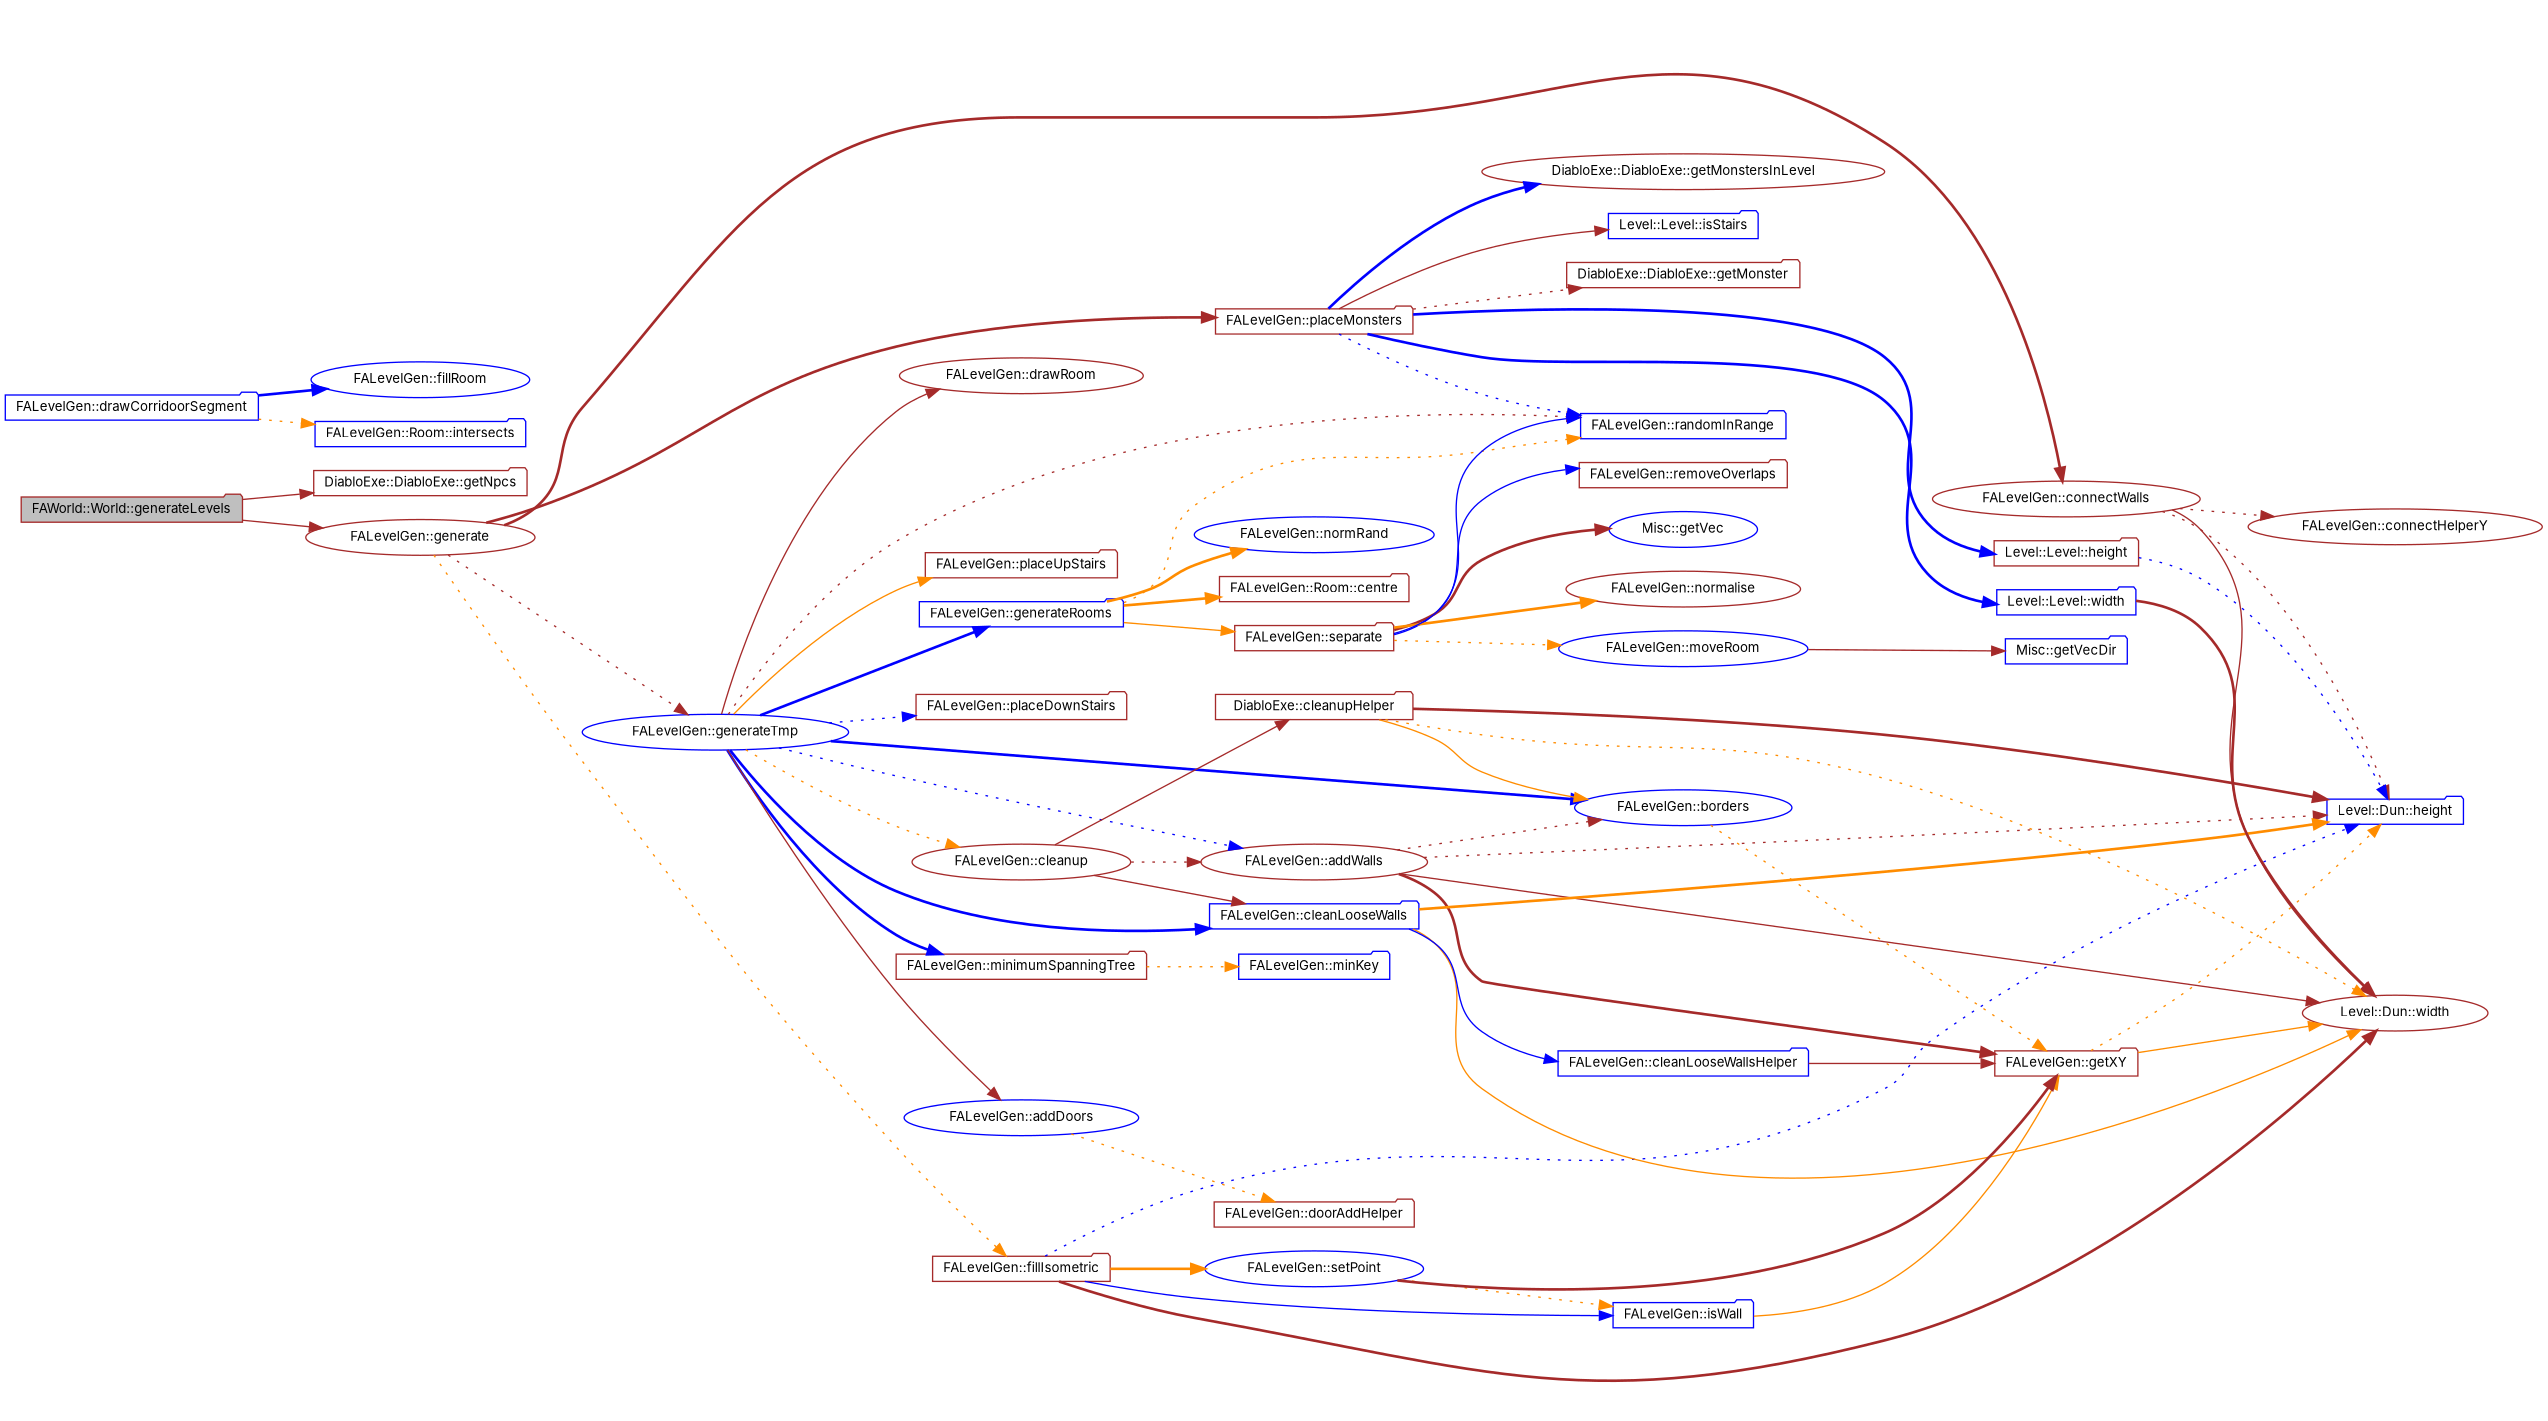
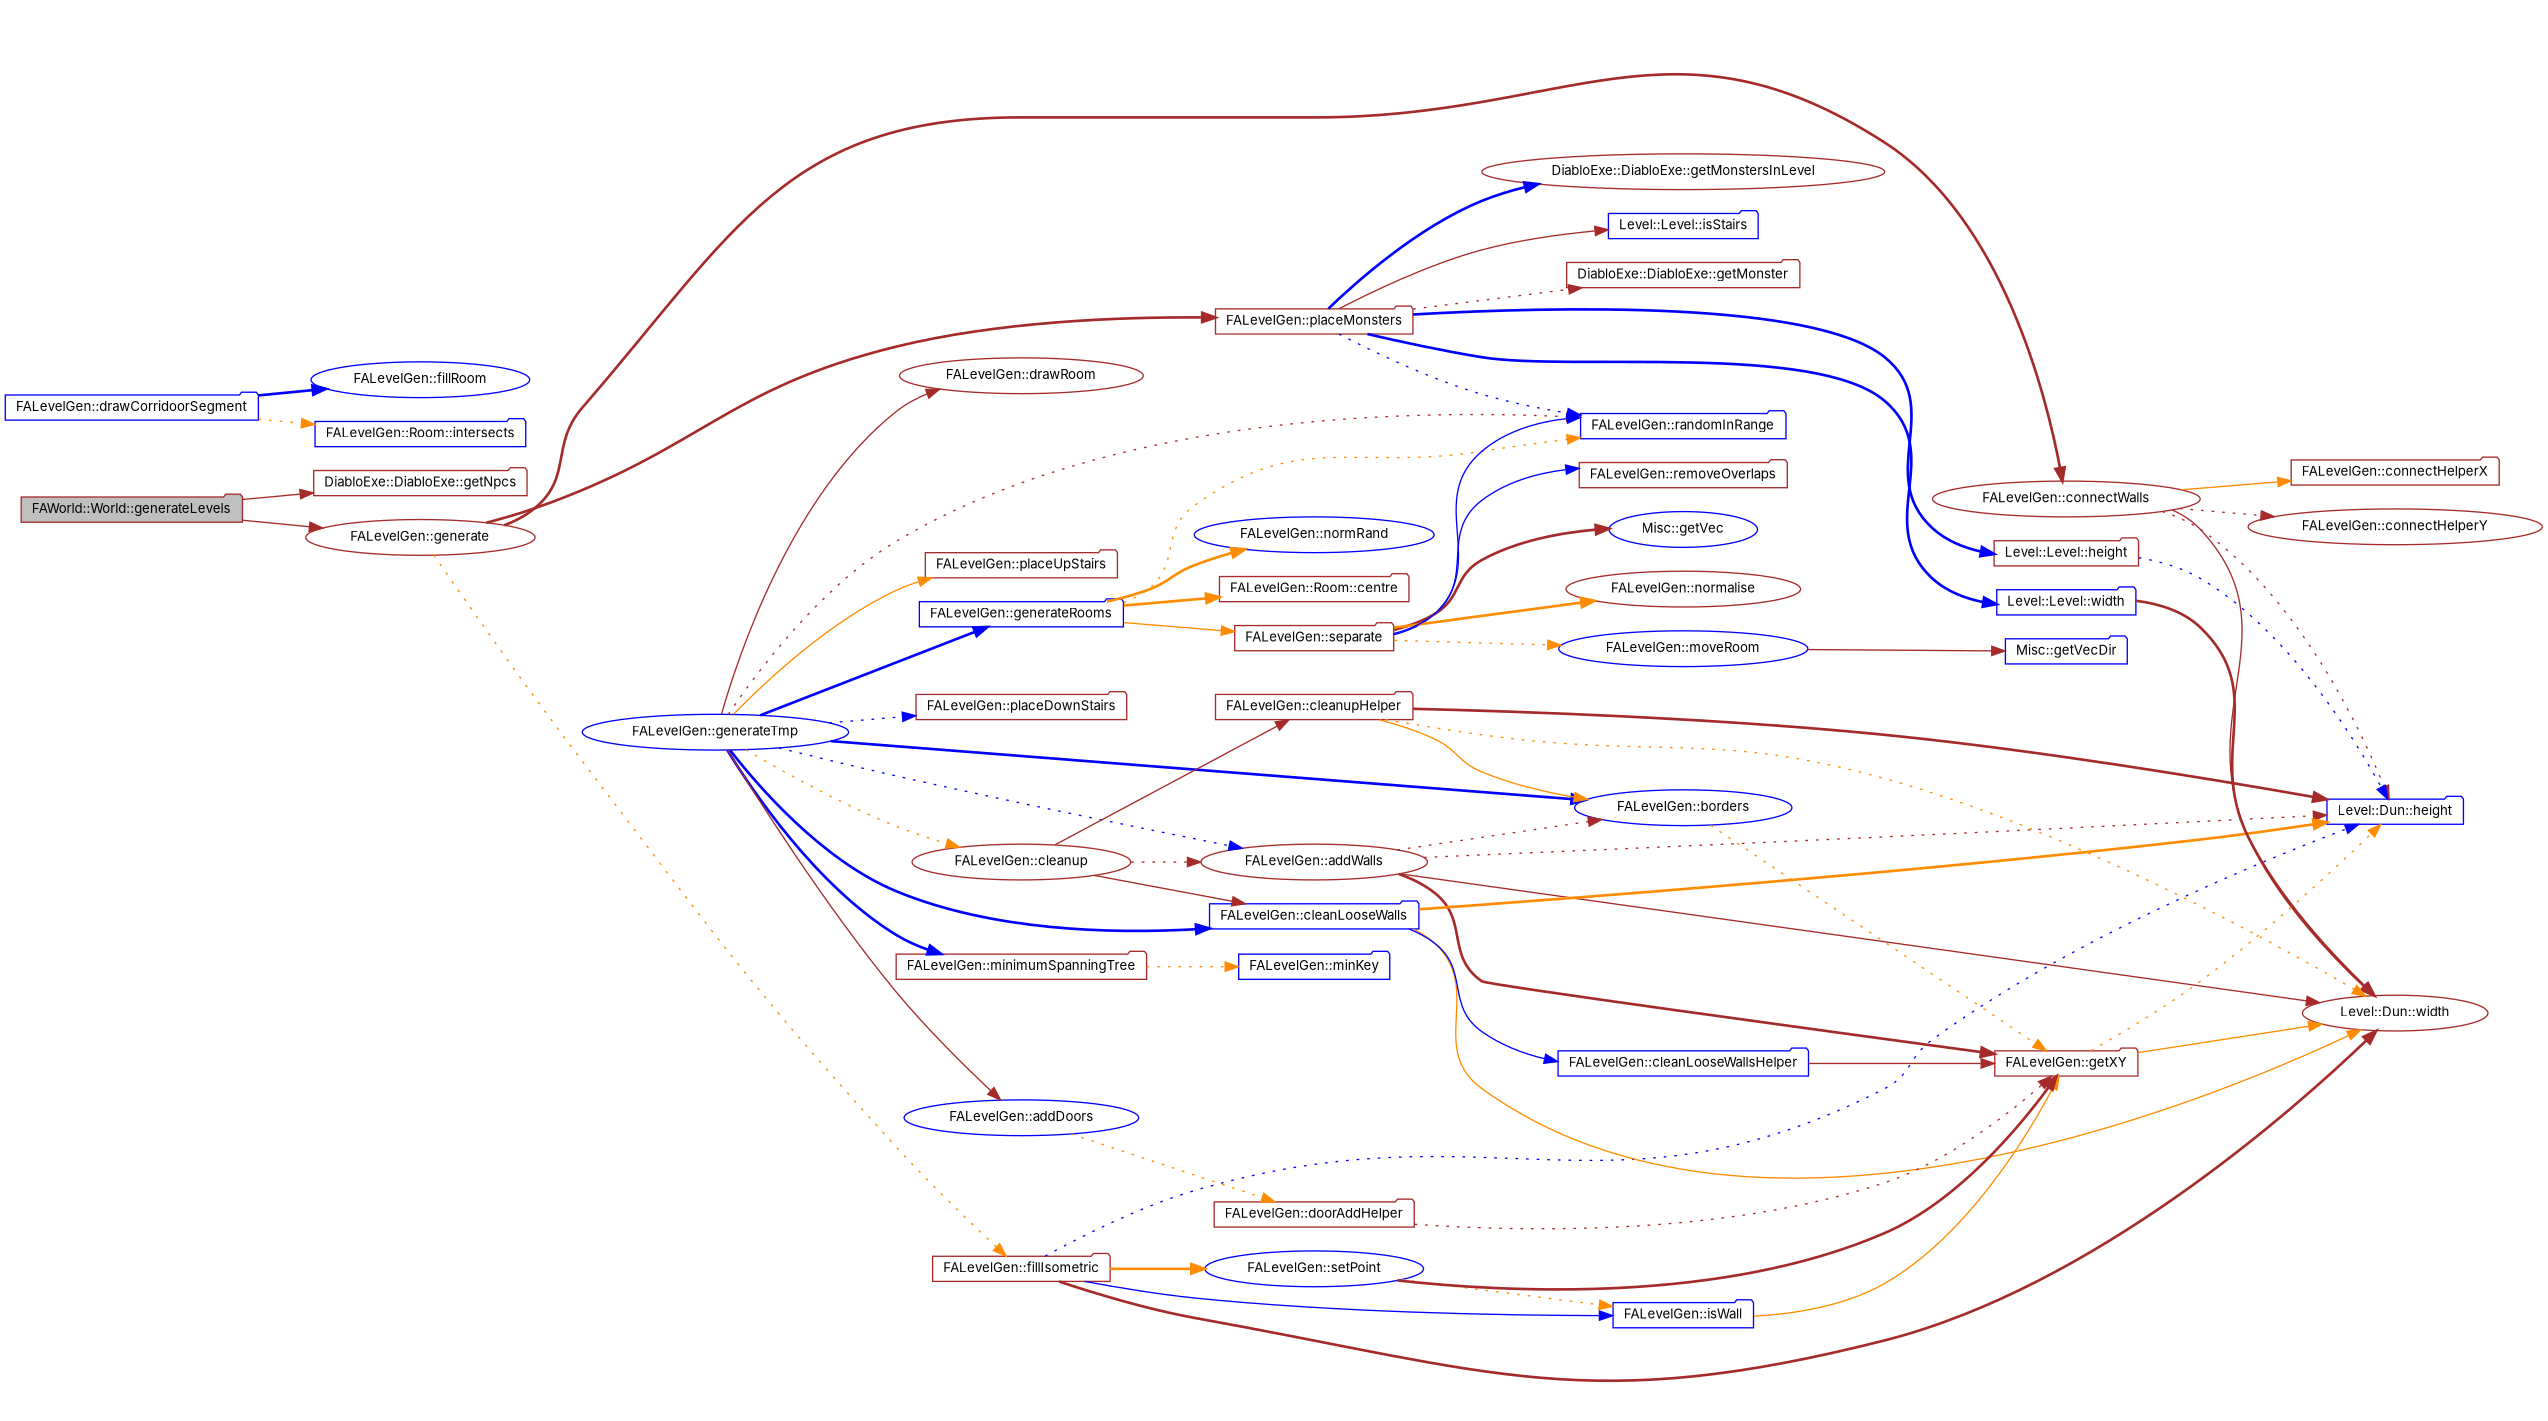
none -> (2395, 472)
(562, 631) -> none
(1314, 707) -> (1314, 707)
none -> (1744, 1215)
